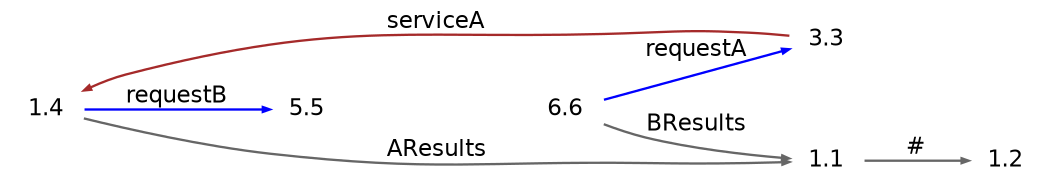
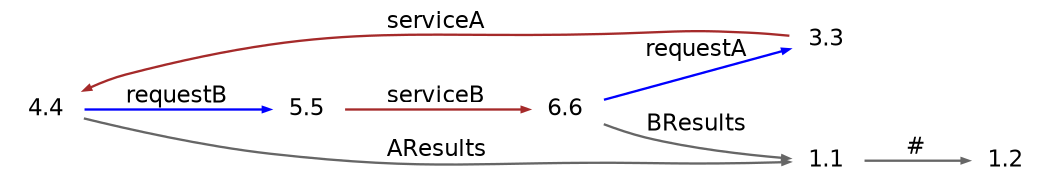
(47, 109) -> (47, 109)
none -> (433, 109)
